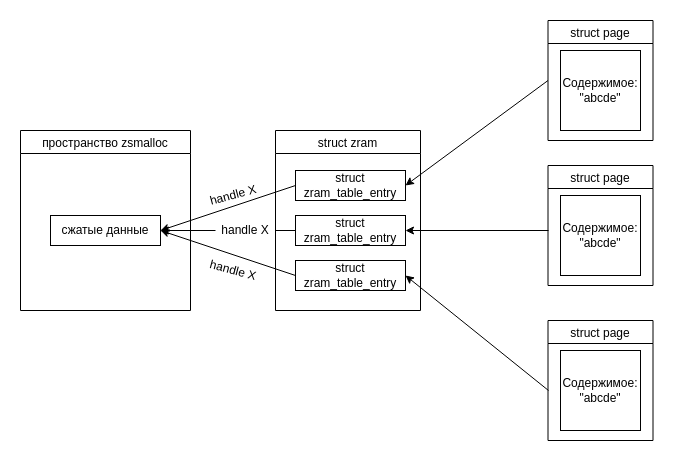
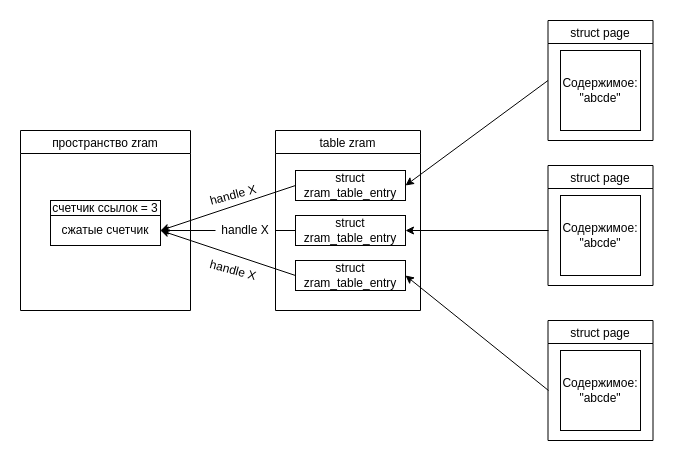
(105, 143) -> (105, 143)
(348, 143) -> (348, 143)
none -> (106, 208)
(106, 231) -> (106, 231)
